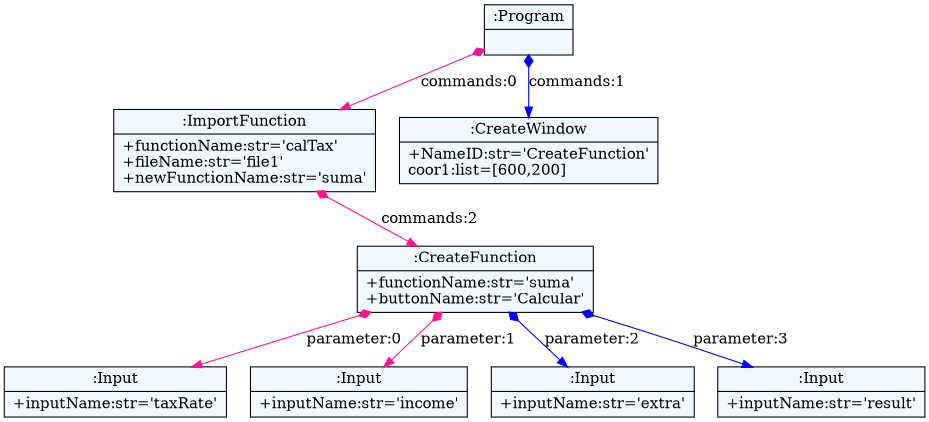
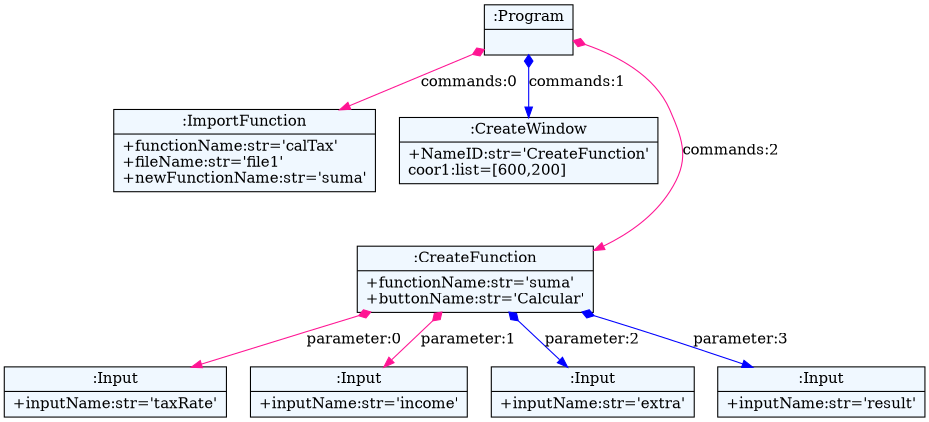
(368, 219) -> (681, 140)
